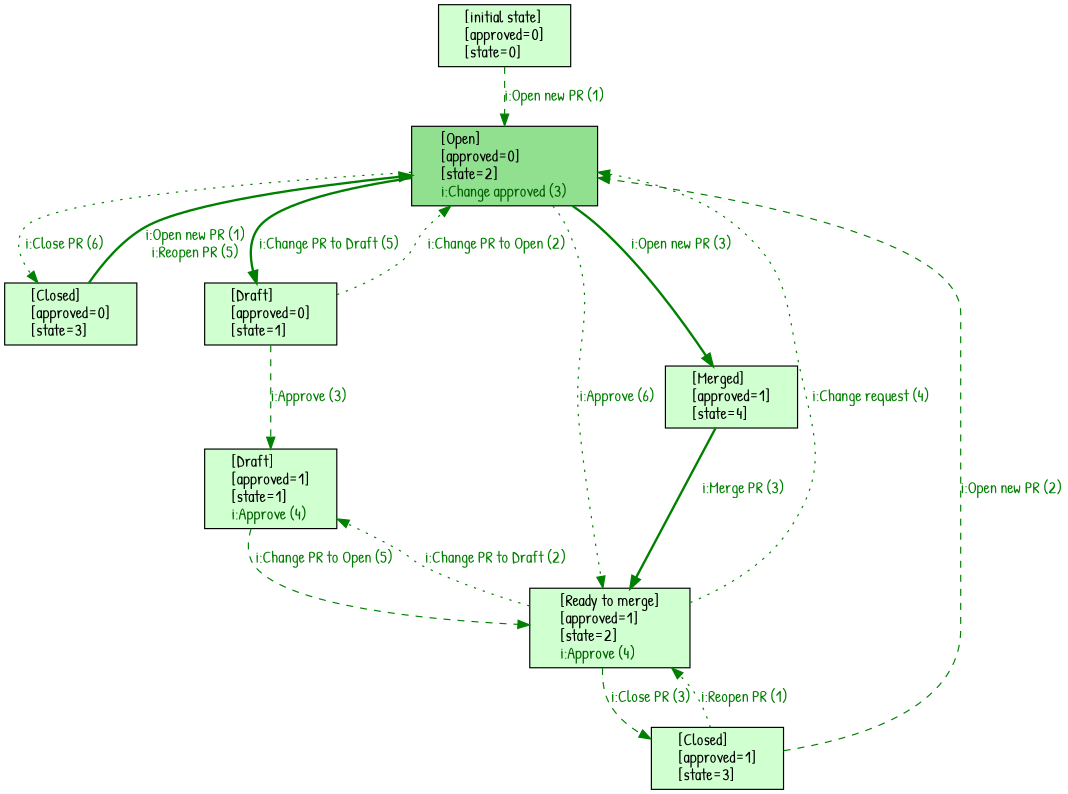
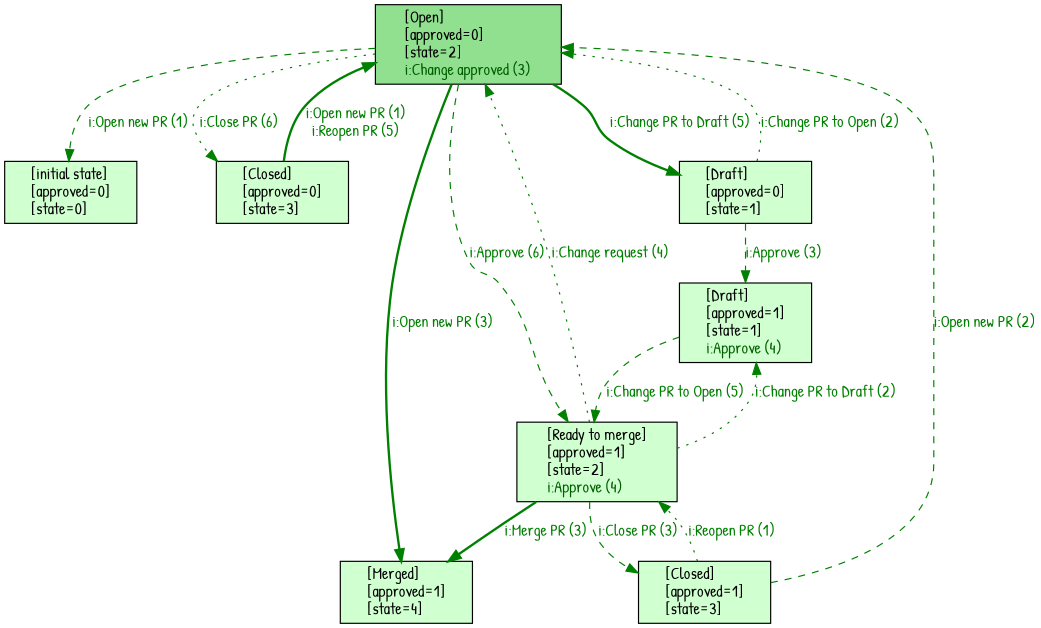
(505, 90) -> (204, 65)
(578, 388) -> (470, 262)
(676, 503) -> (497, 528)
